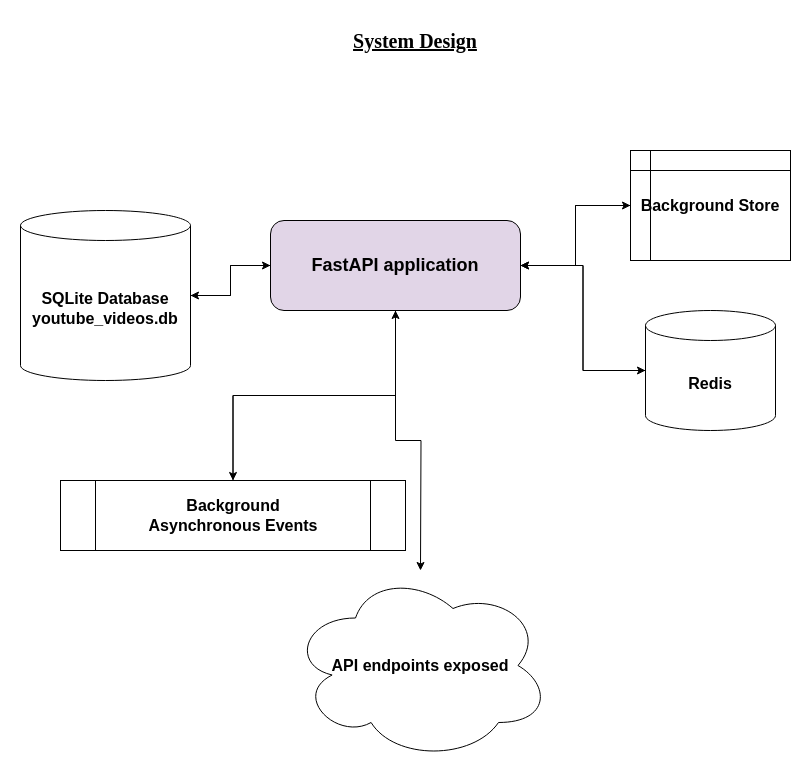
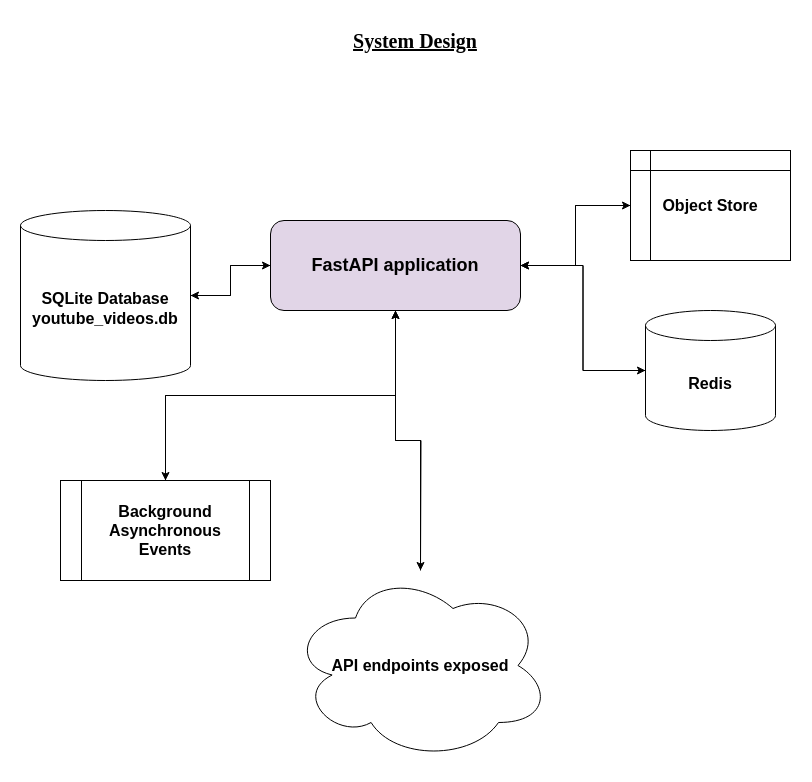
(711, 206) -> (711, 206)
(233, 516) -> (166, 531)
none -> (421, 570)
